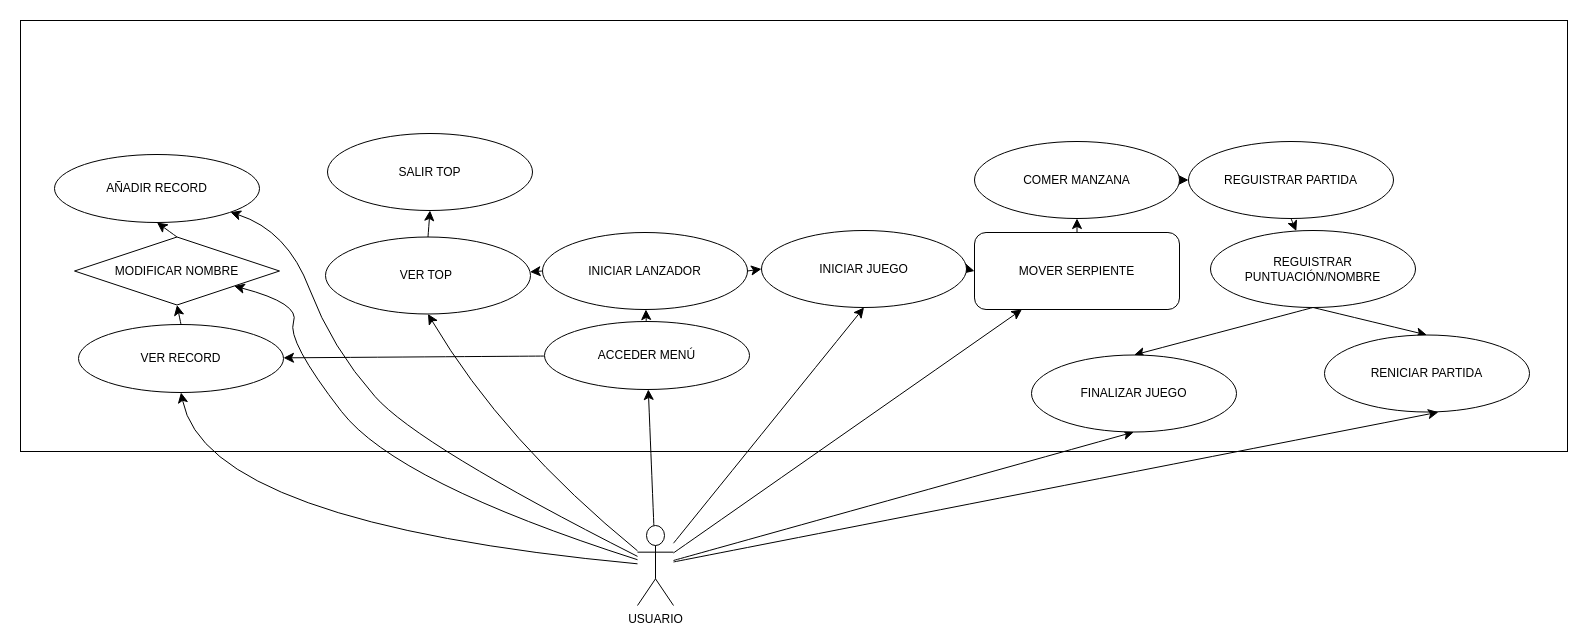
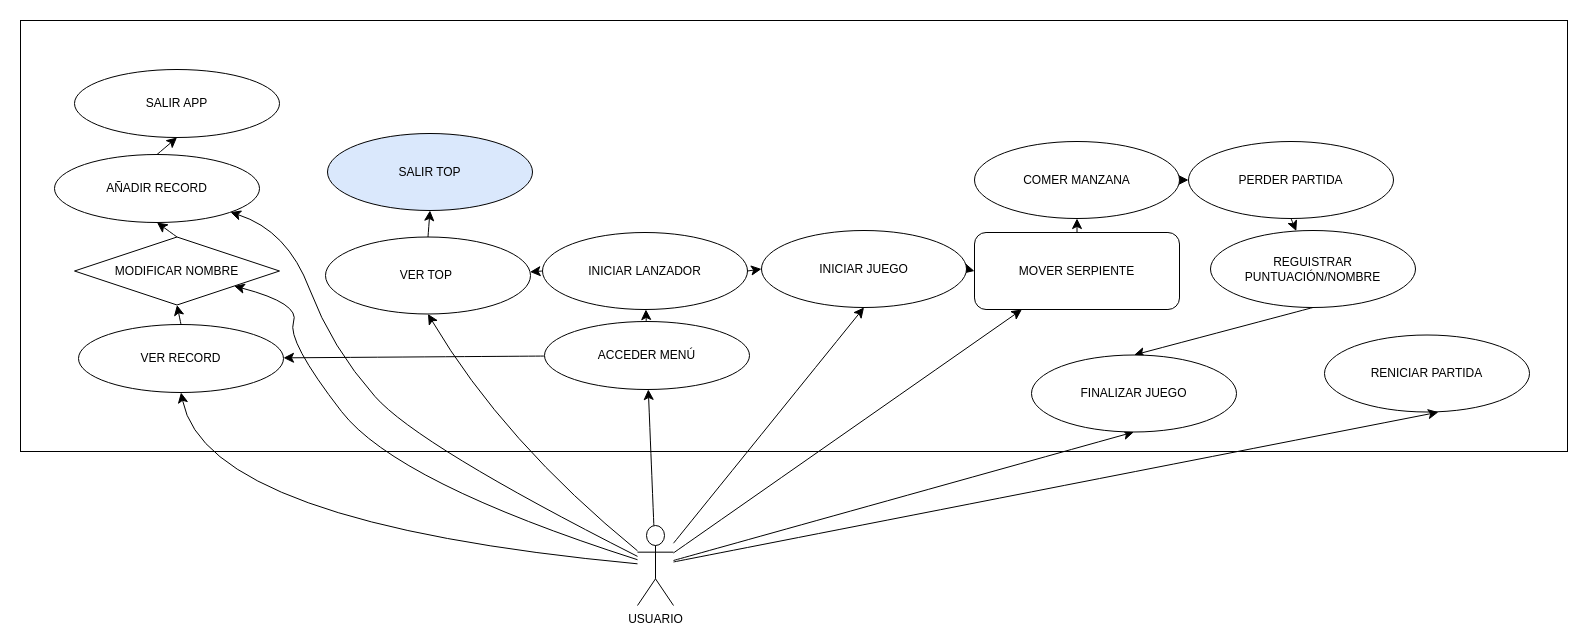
none -> (177, 104)
none -> (163, 149)
(430, 172) -> (430, 172)
(1291, 181) -> (1291, 181)
(1367, 321) -> none
